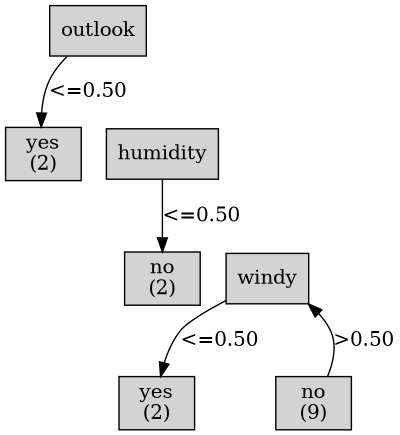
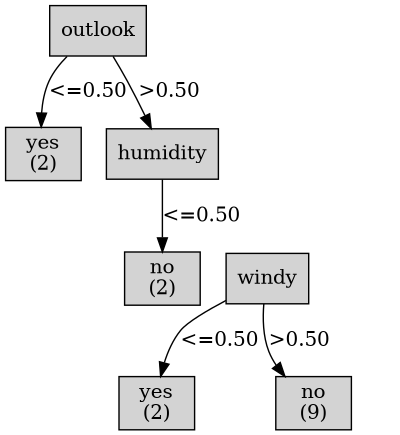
none -> (130, 86)
(334, 343) -> (265, 336)
